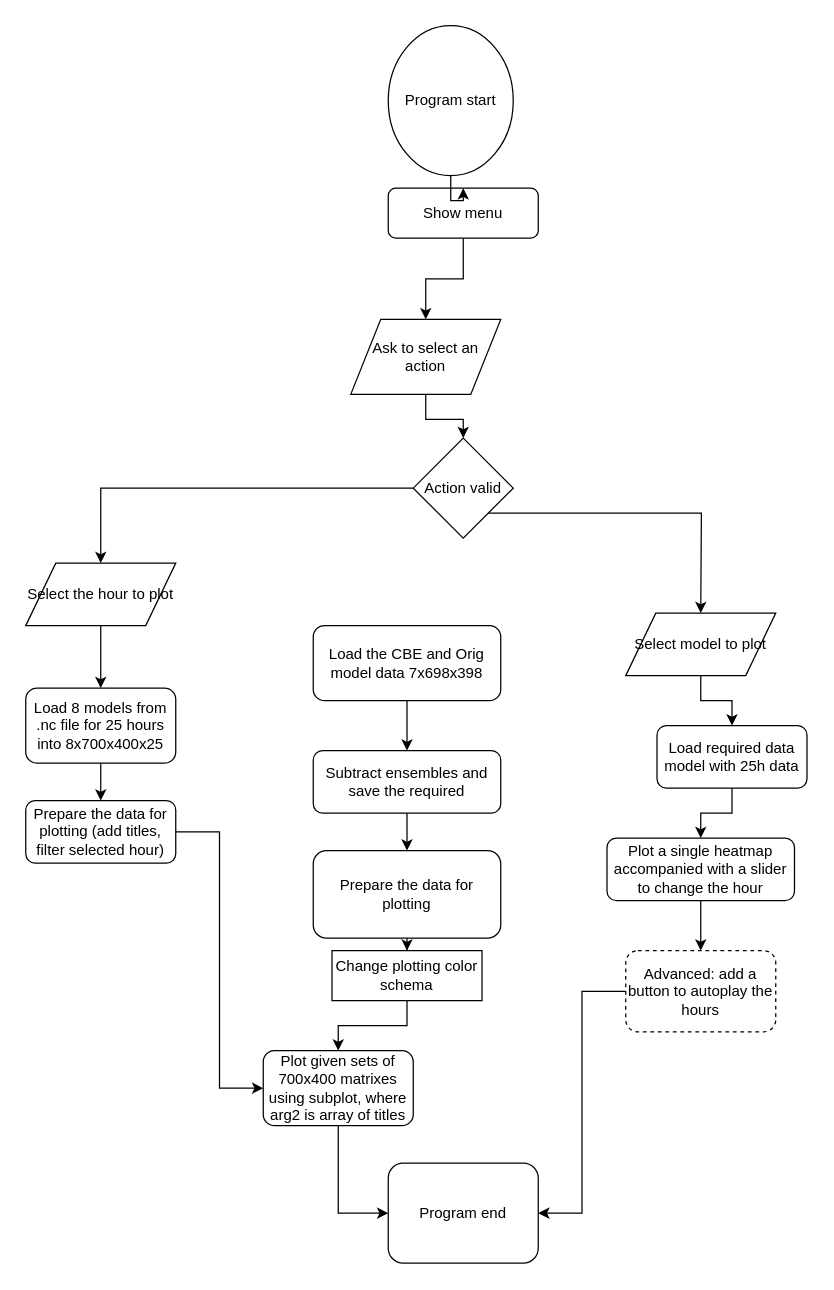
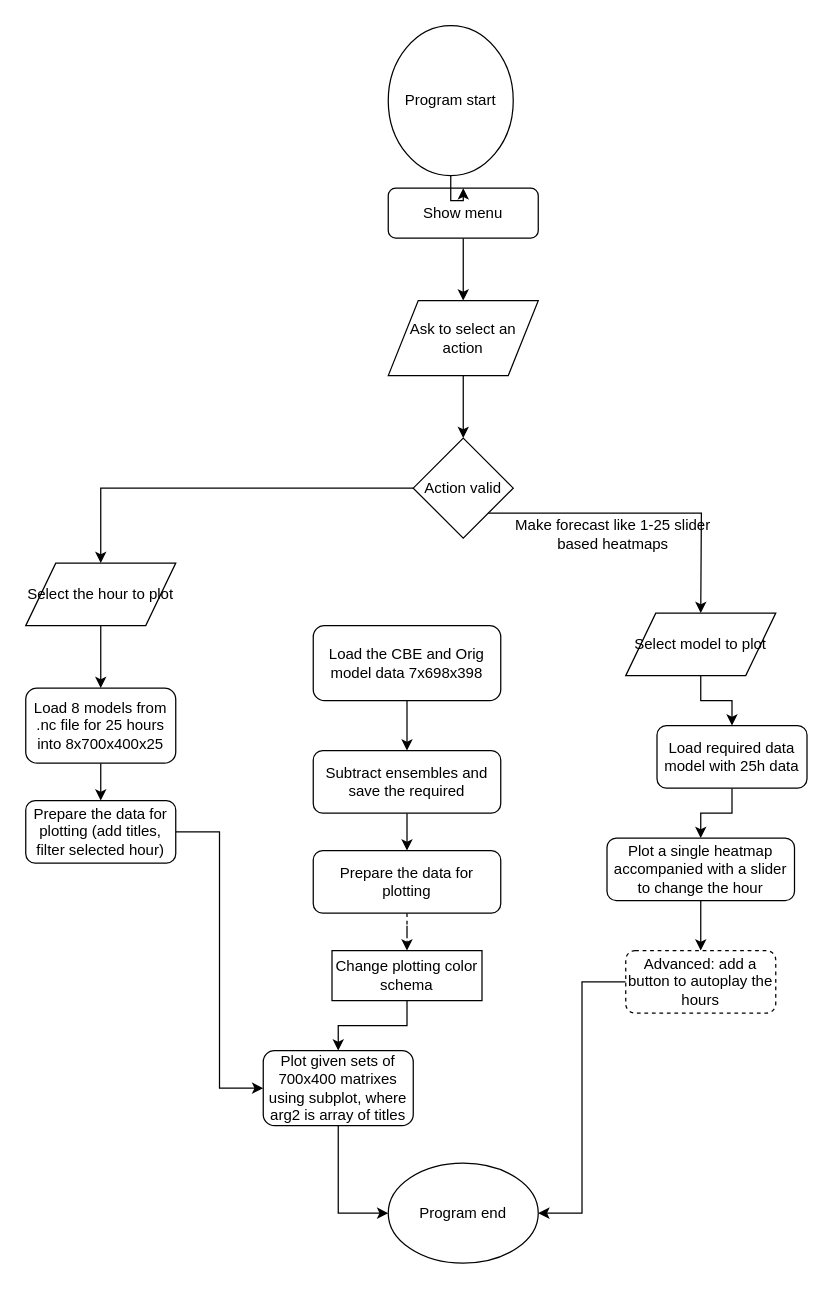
(426, 357) -> (463, 338)
none -> (613, 534)
(407, 894) -> (407, 882)
(701, 991) -> (701, 982)
(463, 1213) -> (463, 1213)
